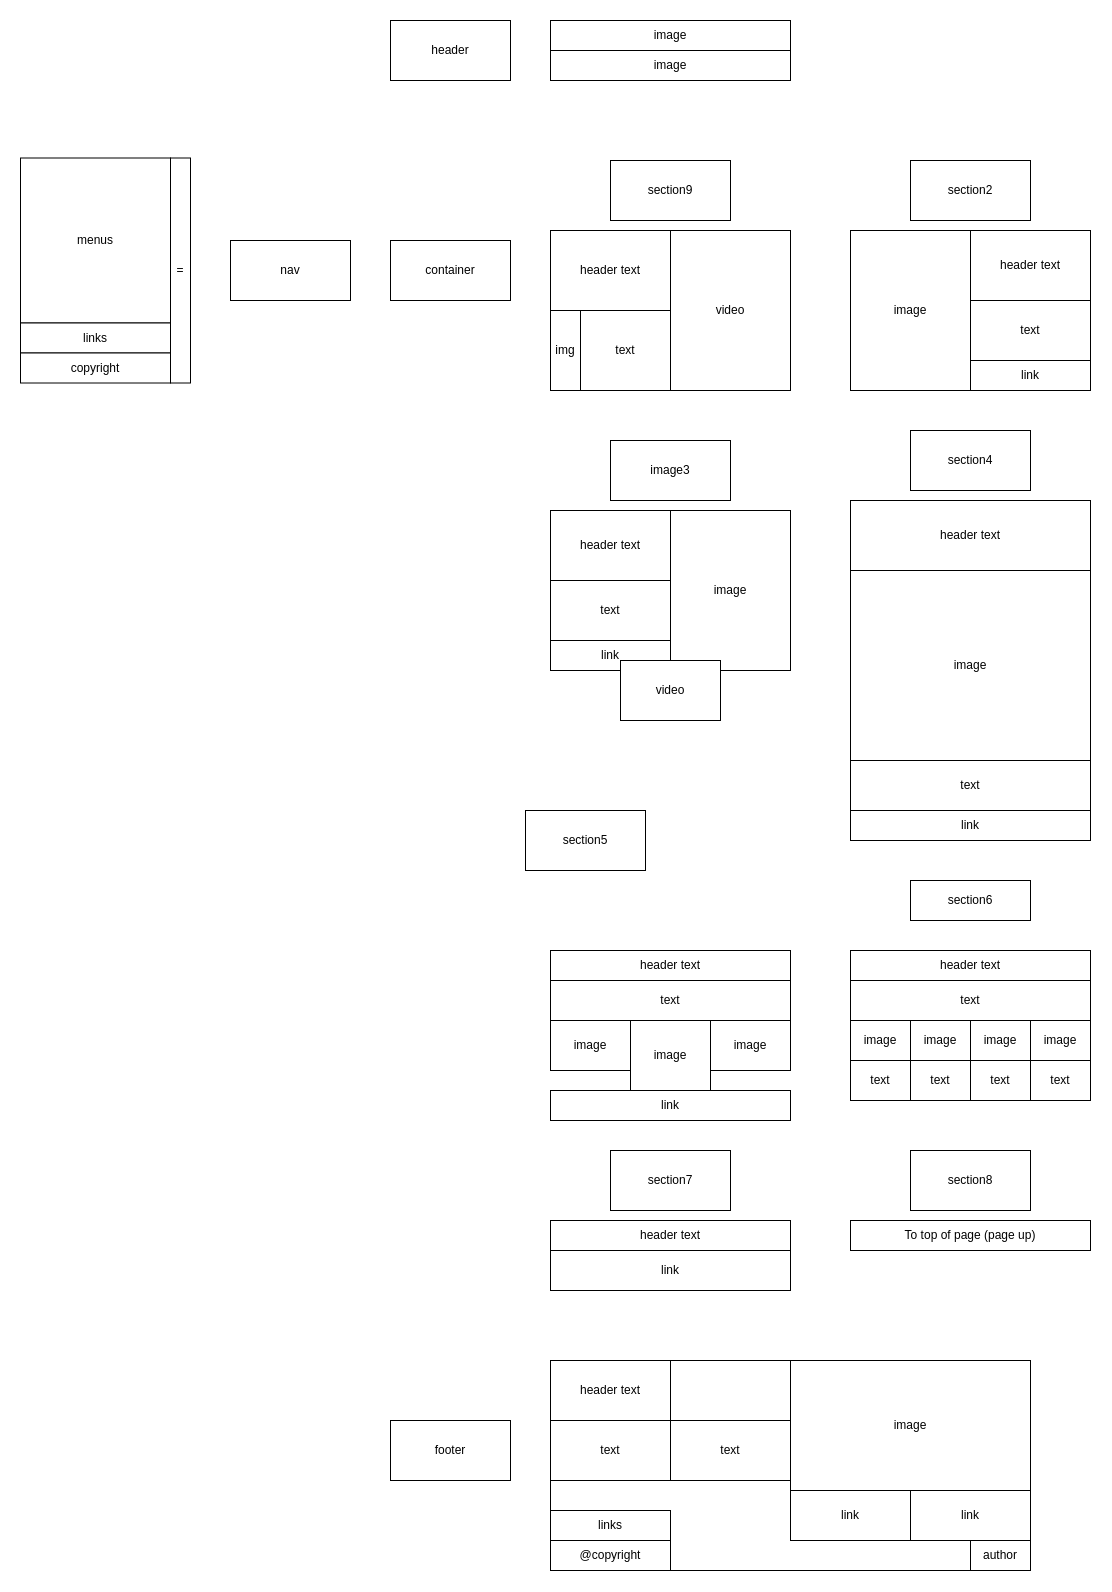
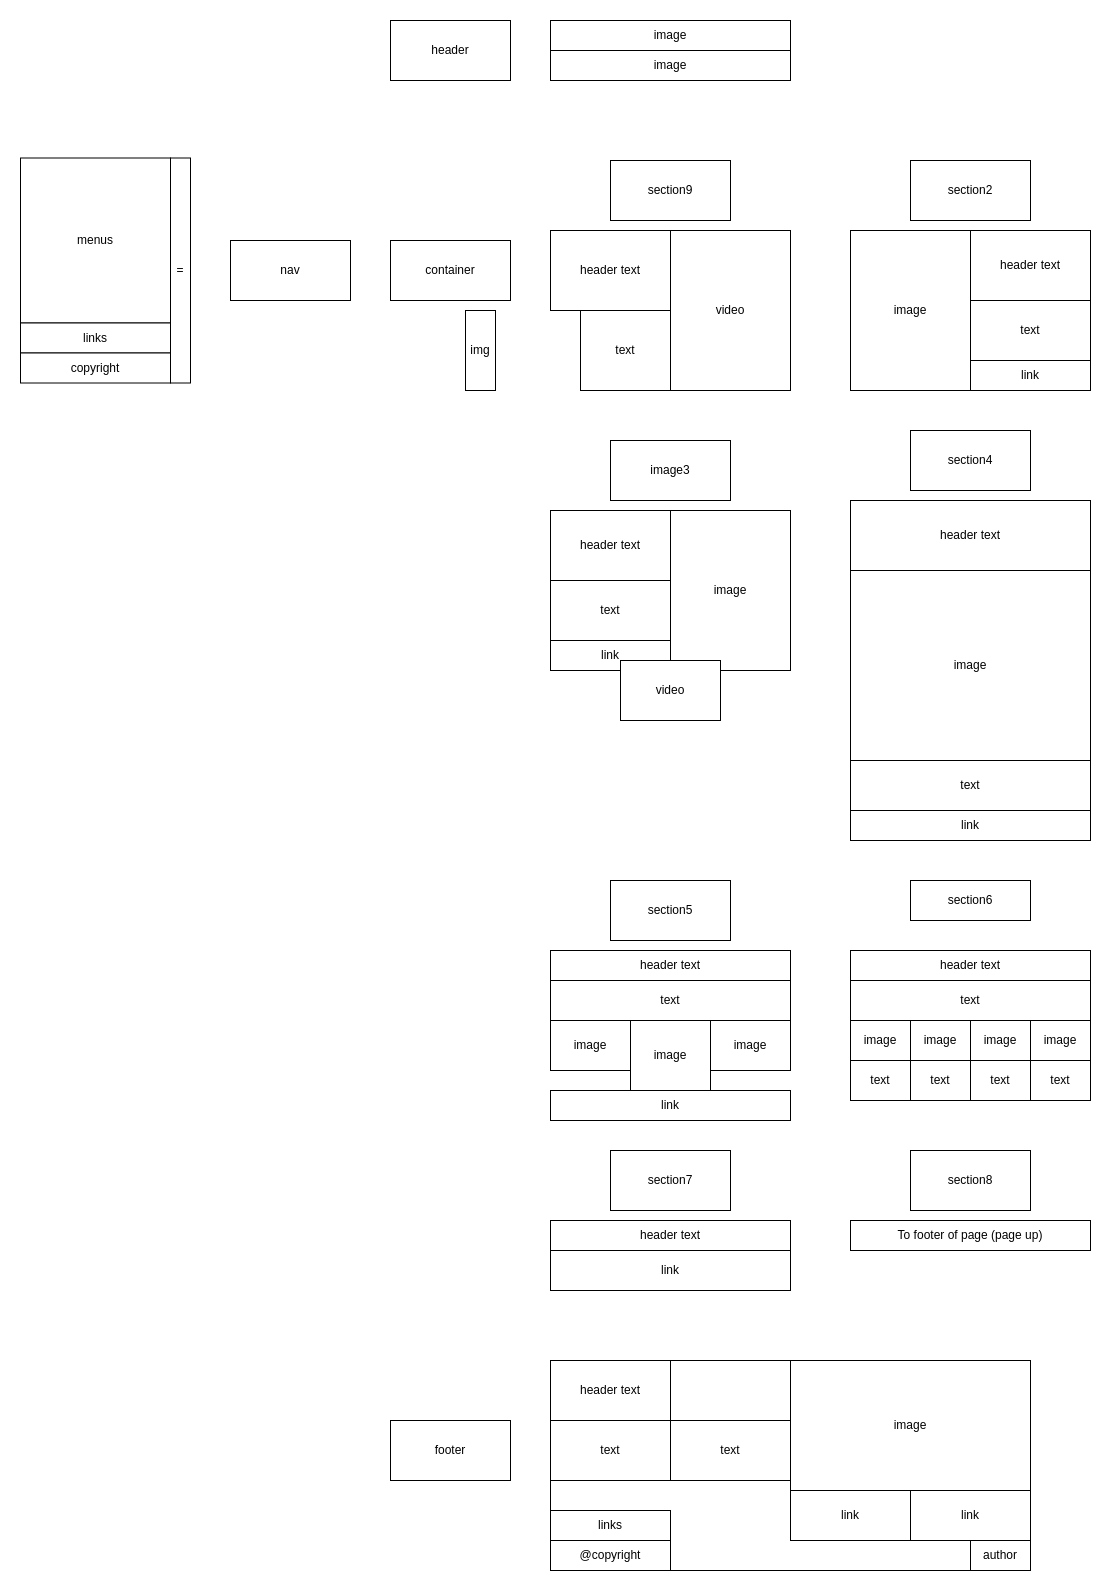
(566, 351) -> (481, 351)
(586, 841) -> (671, 911)
(971, 1236) -> (971, 1236)
